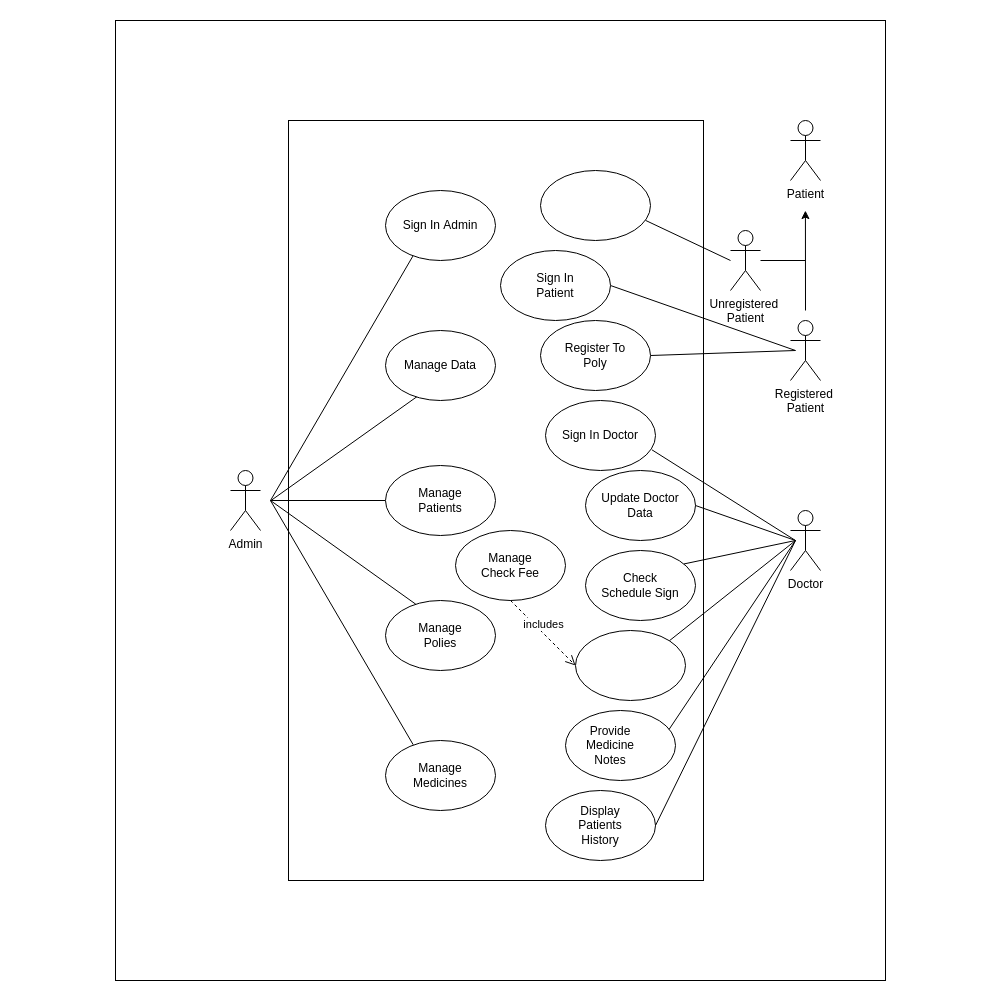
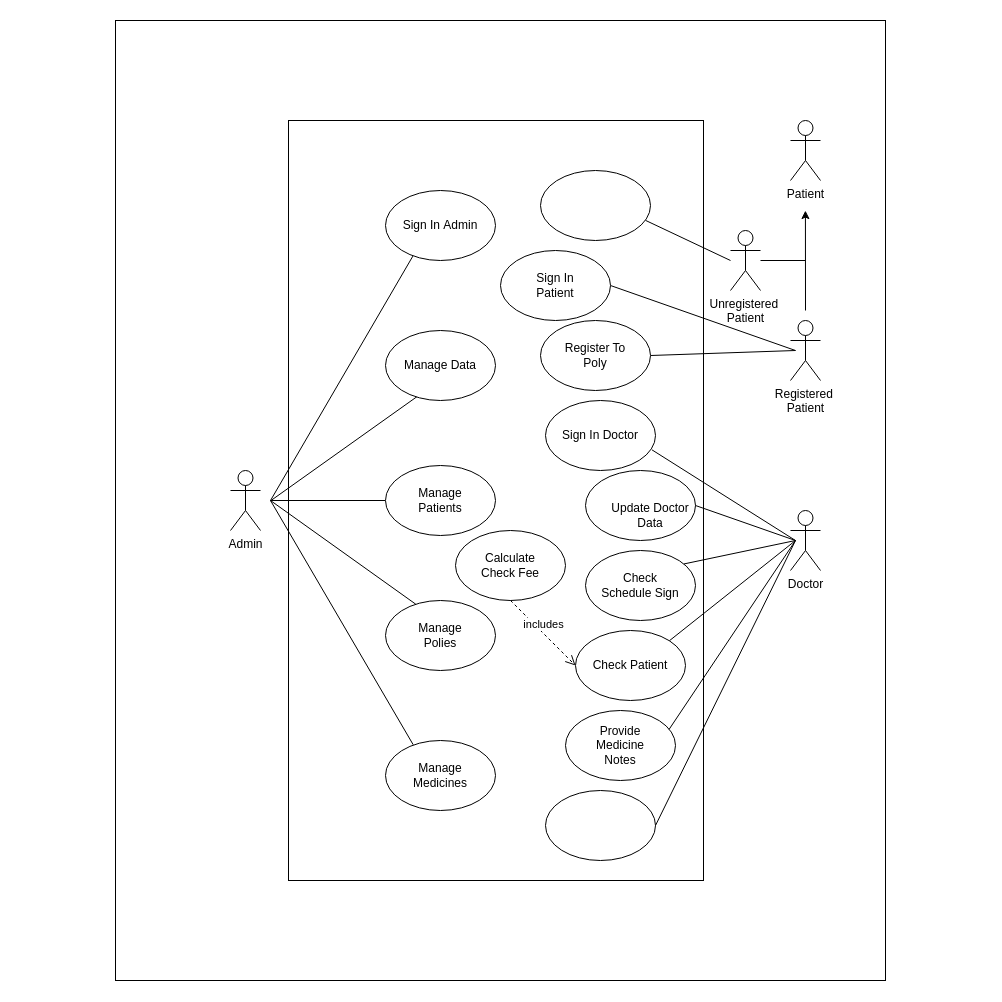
(641, 506) -> (651, 516)
(511, 566) -> (511, 566)
none -> (631, 666)
(611, 746) -> (621, 746)
(601, 826) -> none
